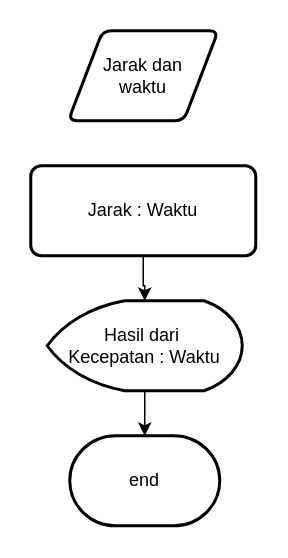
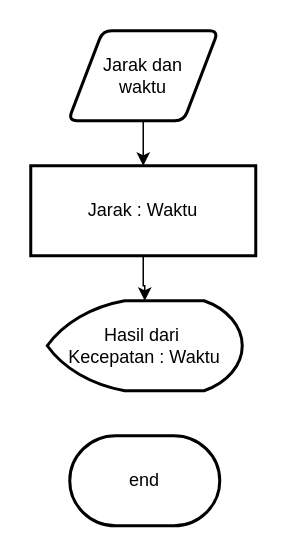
none -> (143, 149)
(143, 211) -> (143, 211)
(145, 419) -> none
